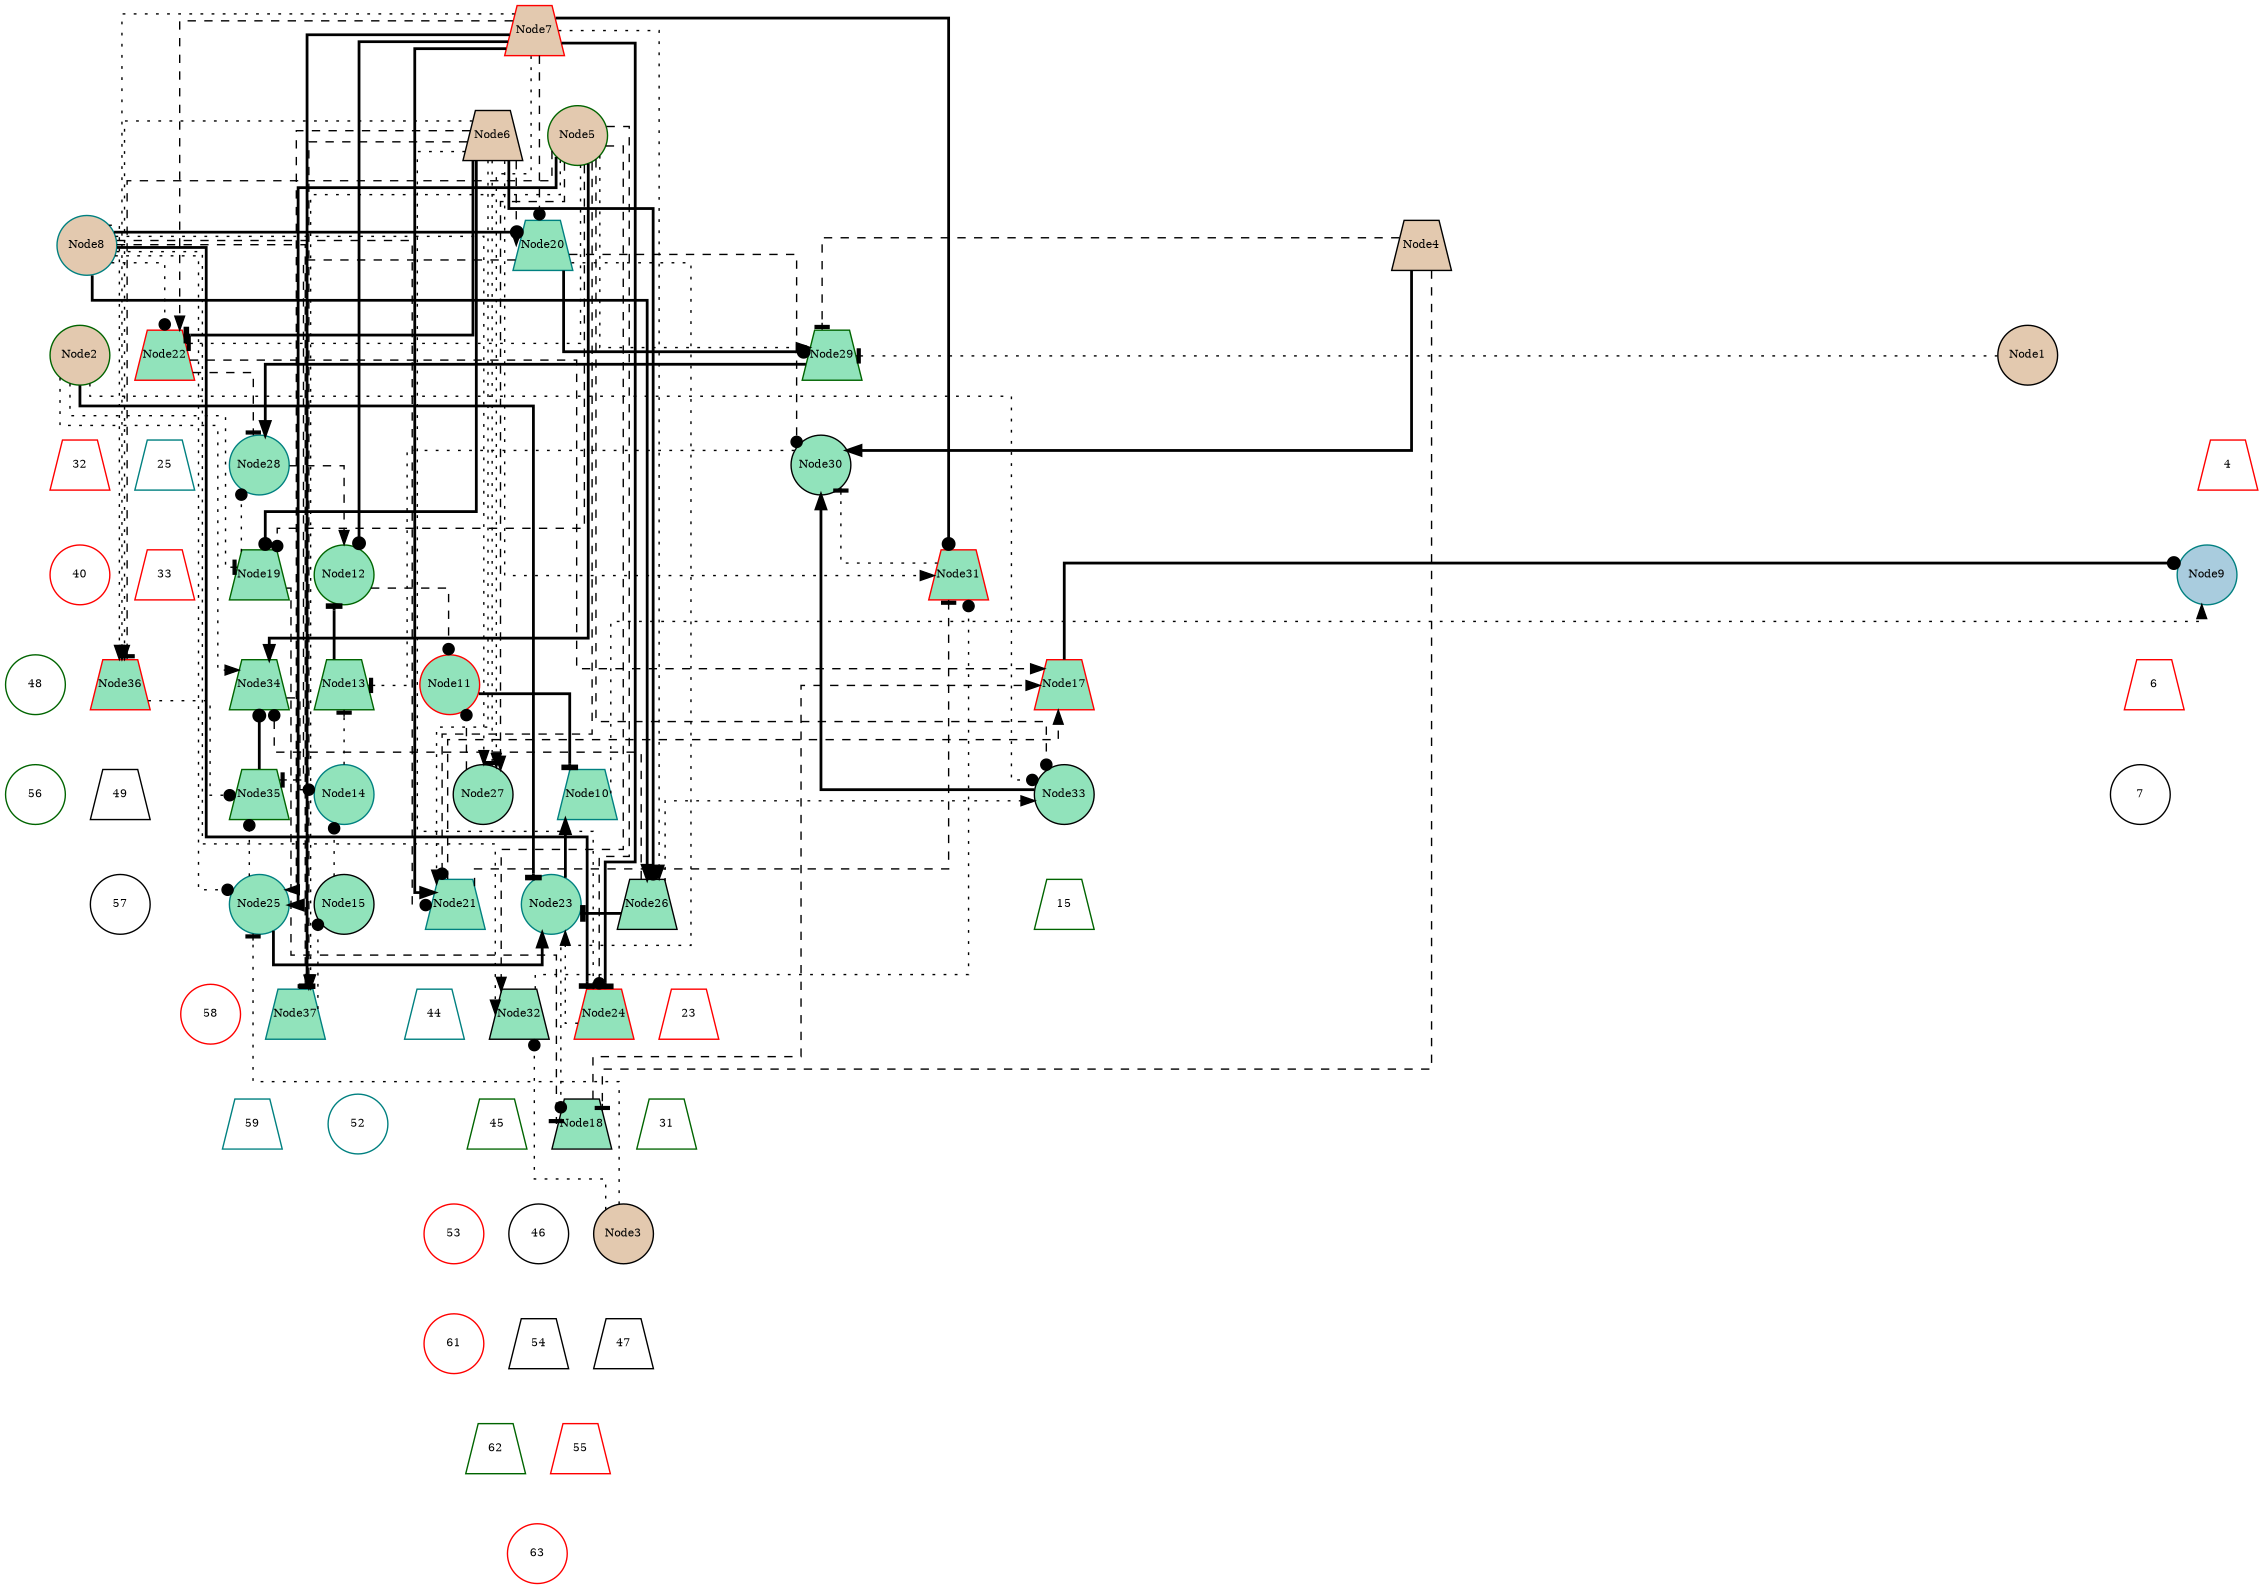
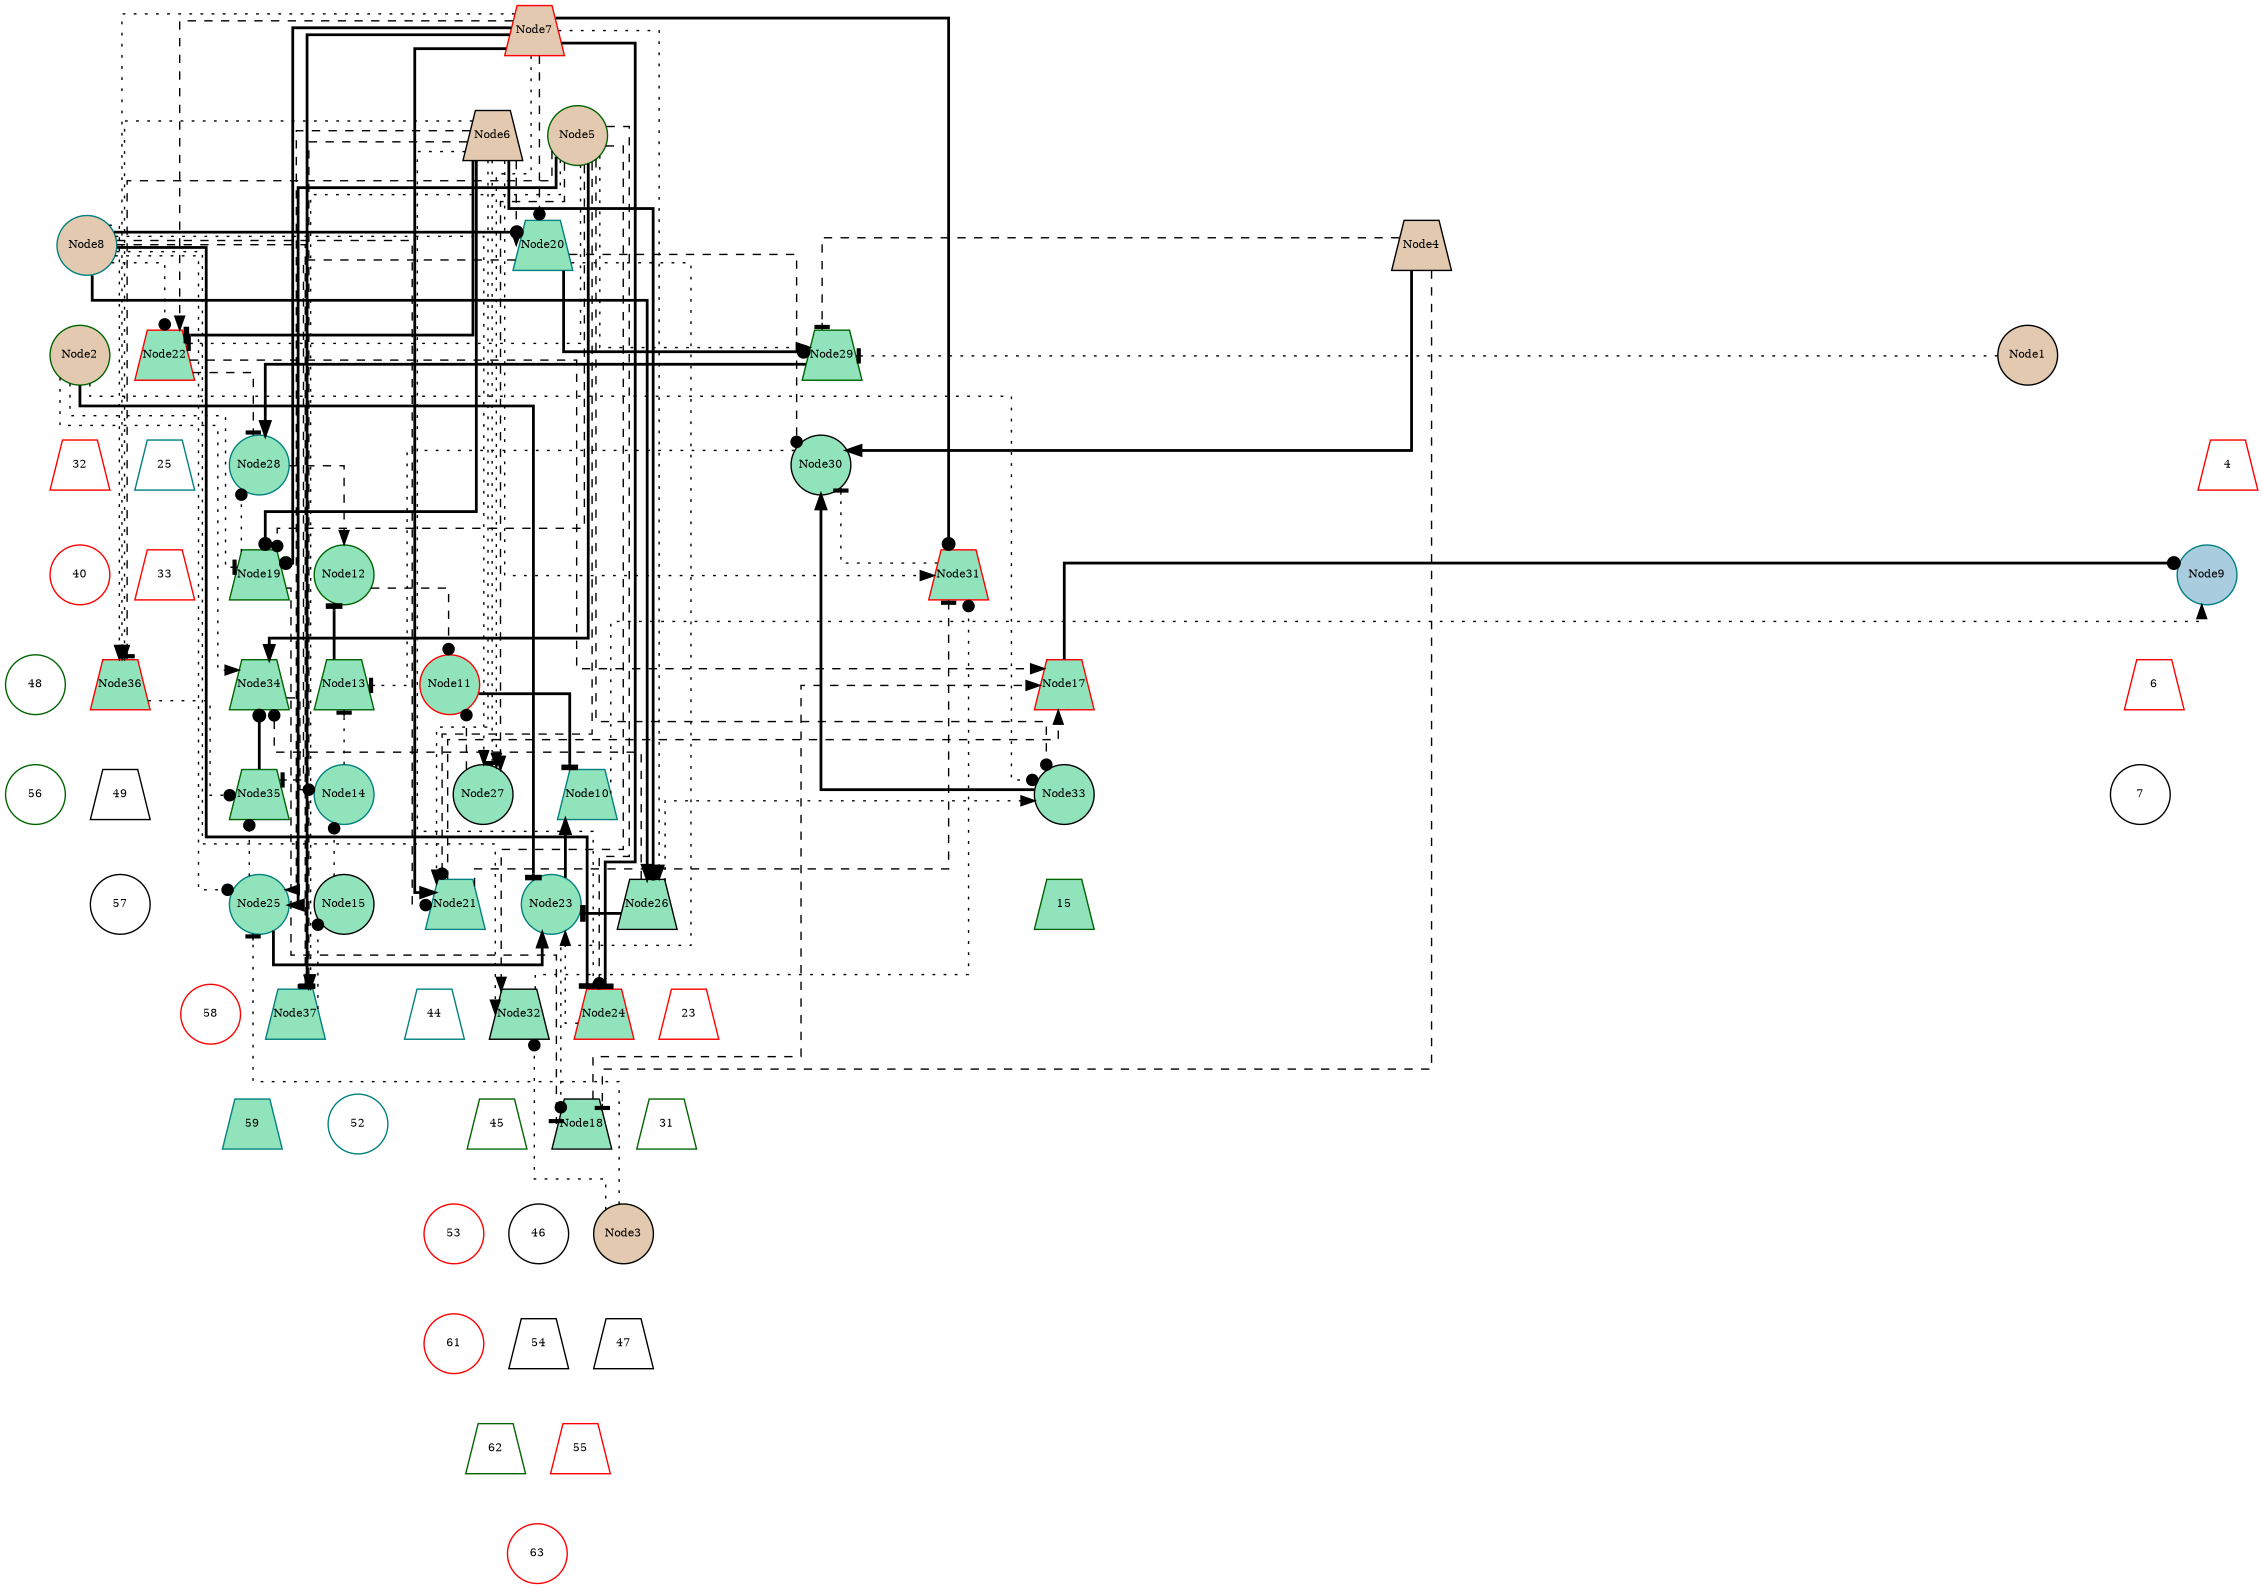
(359, 215) -> (293, 111)
(1064, 904) -> (1064, 904)
(252, 1124) -> (252, 1124)
